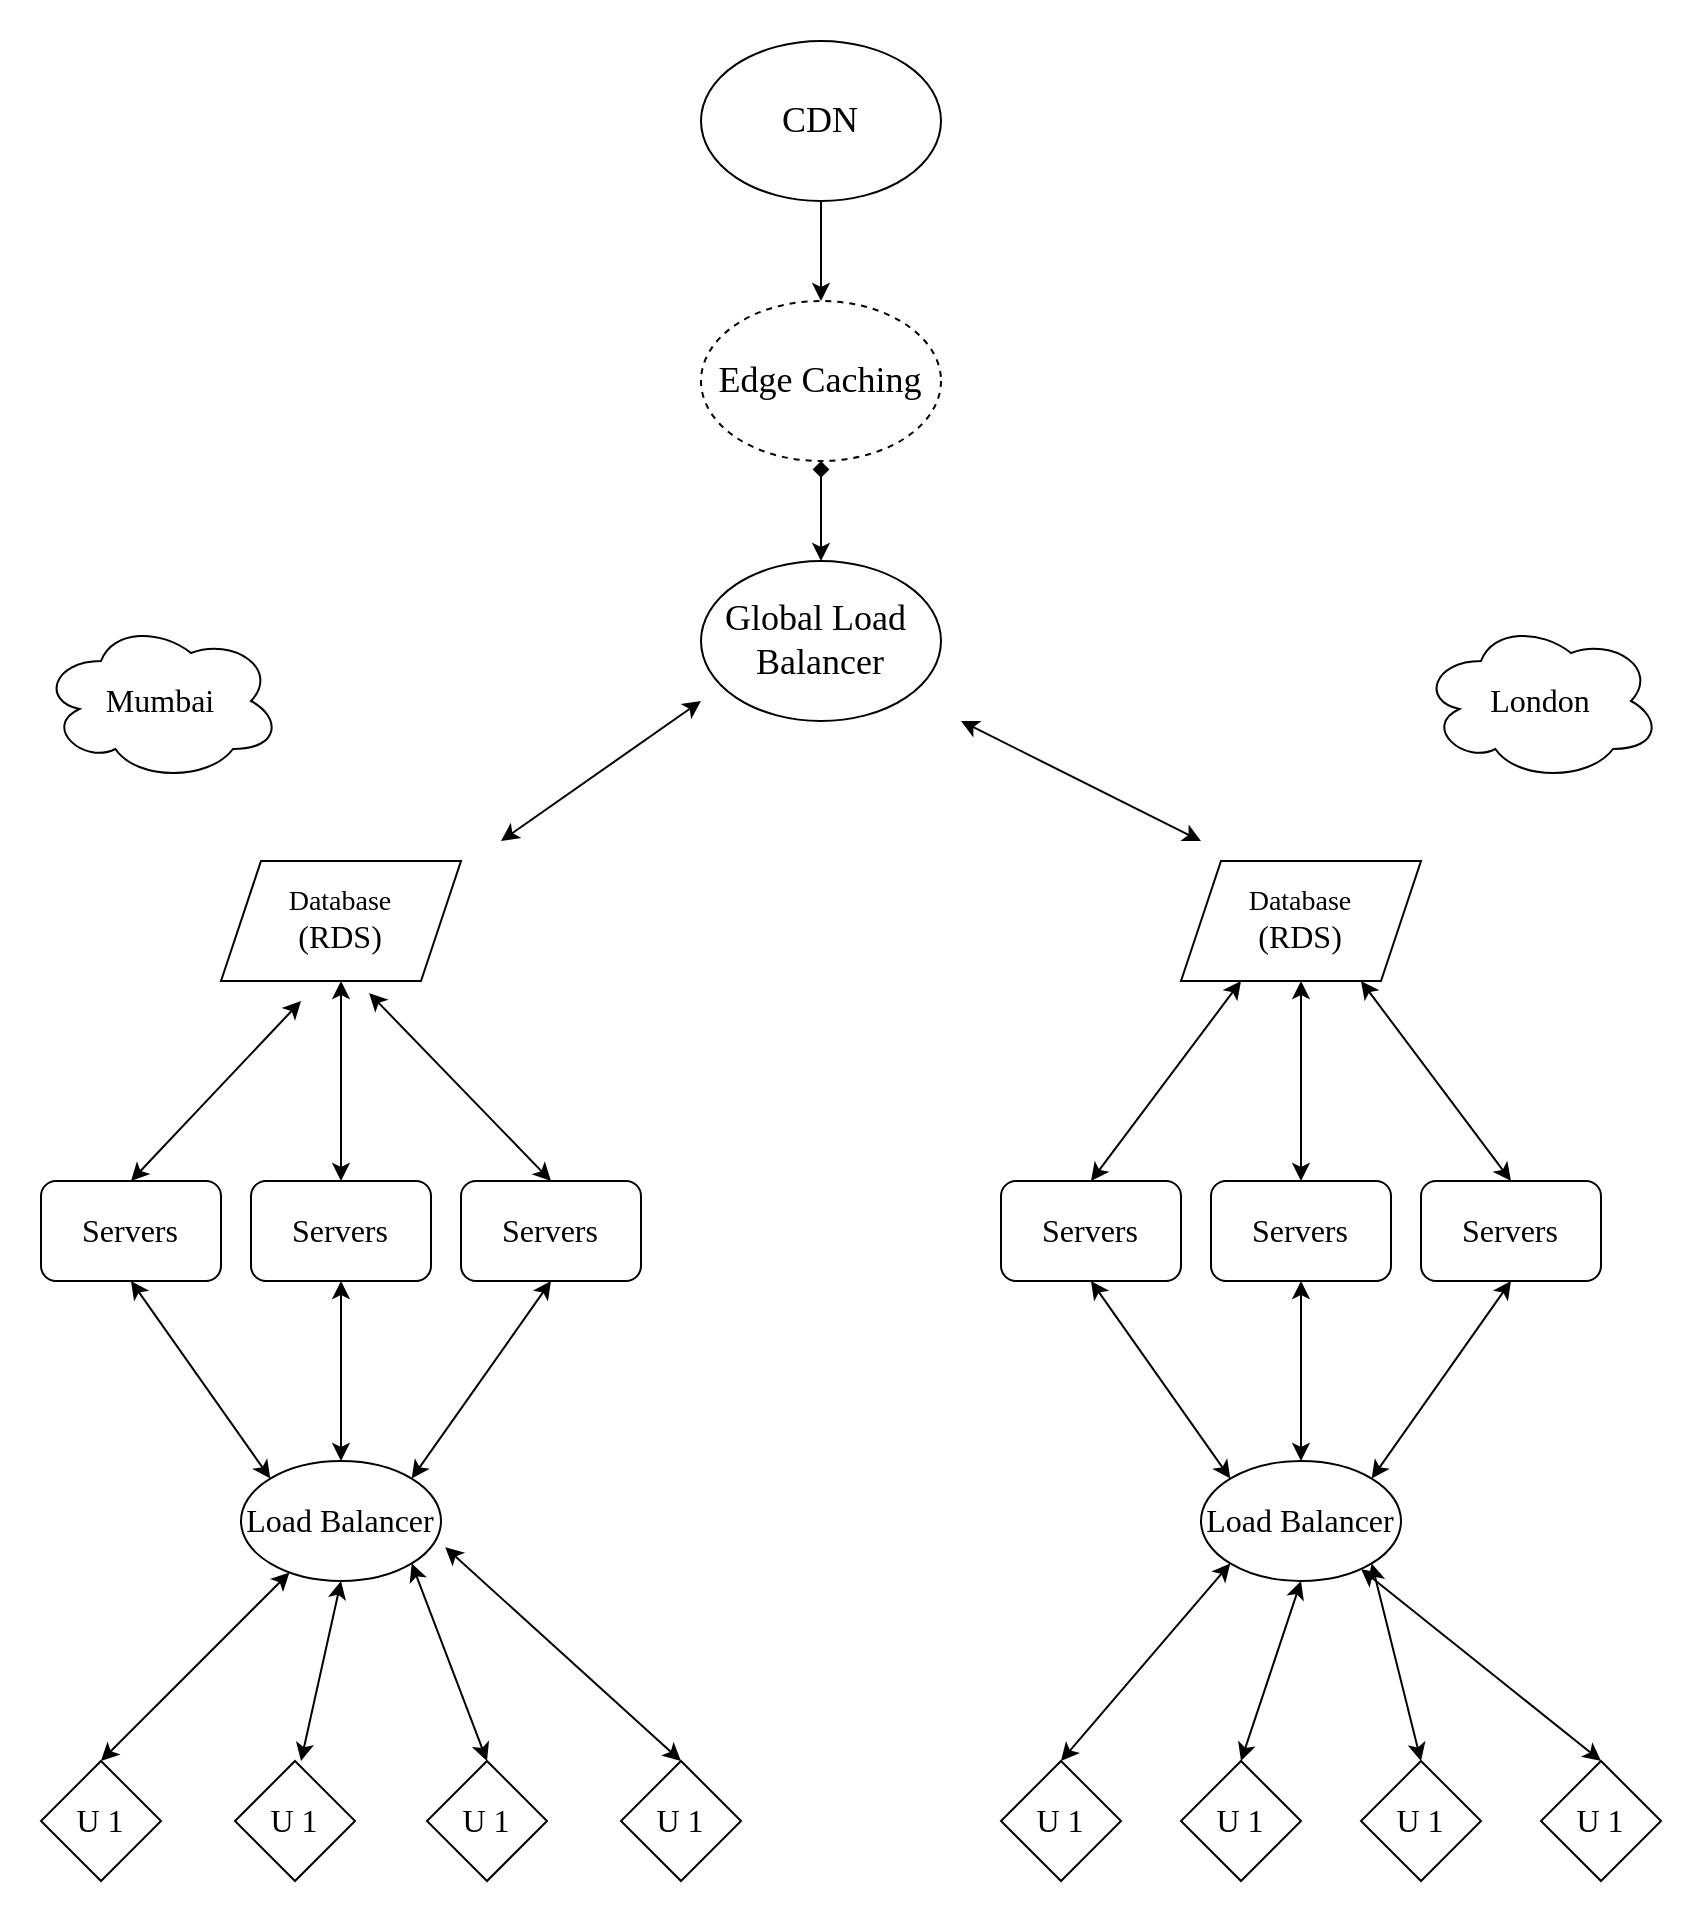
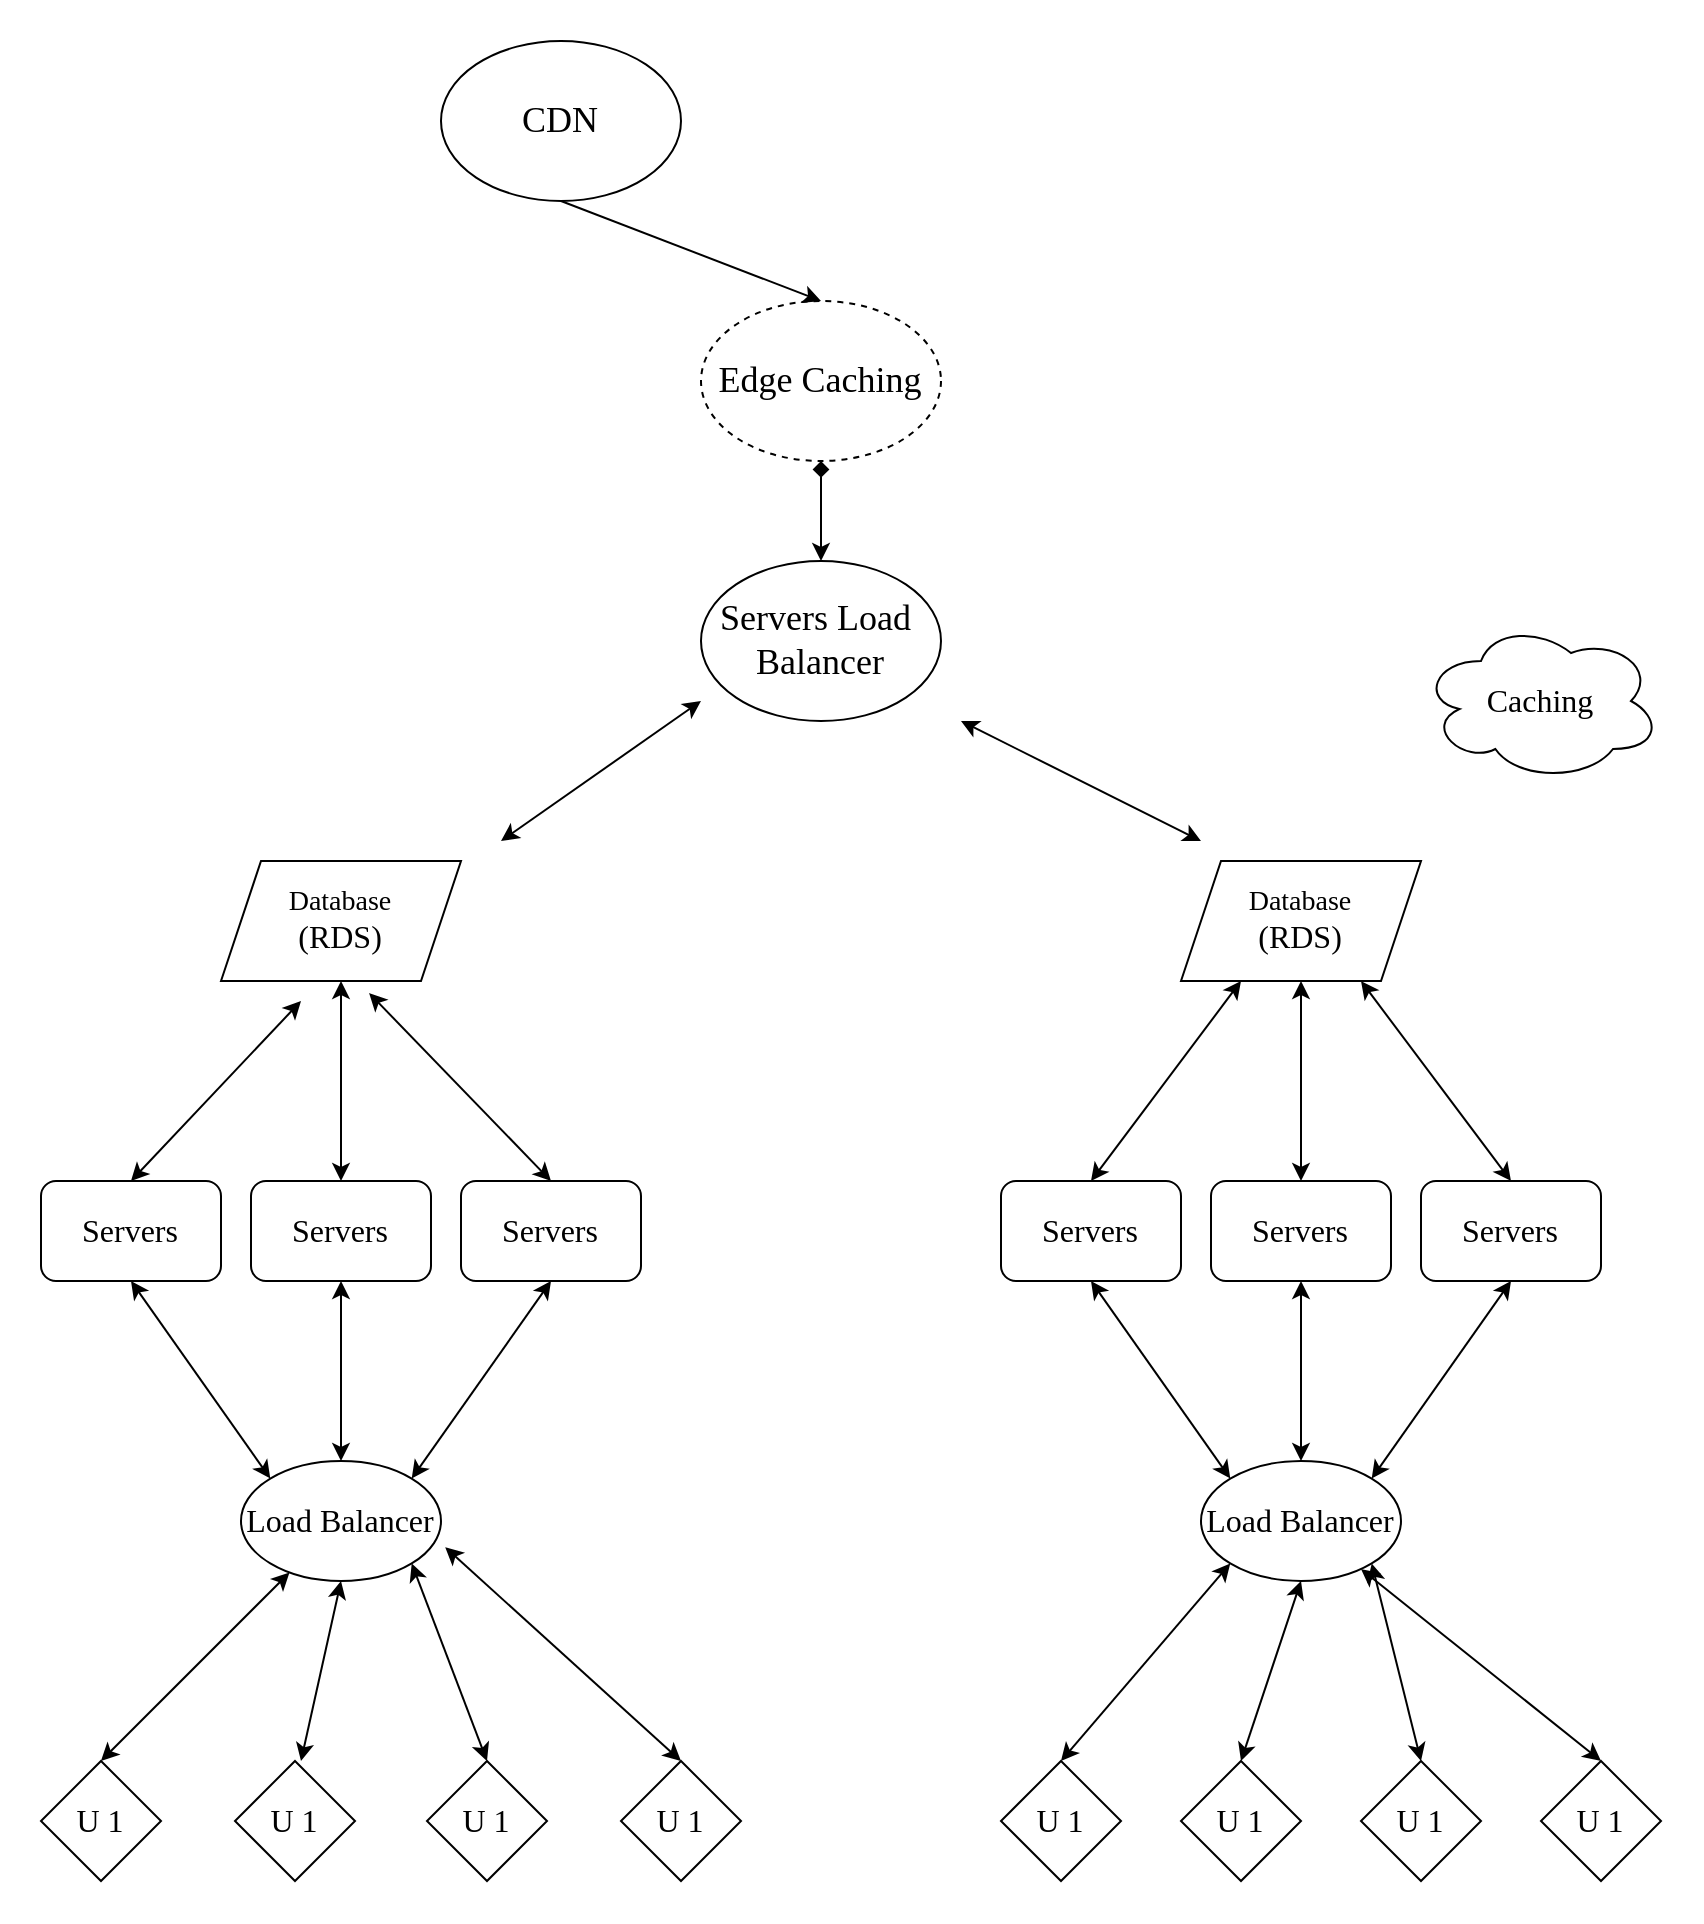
(821, 121) -> (561, 121)
(821, 641) -> (821, 641)
(161, 701) -> none
(1541, 701) -> (1541, 701)
